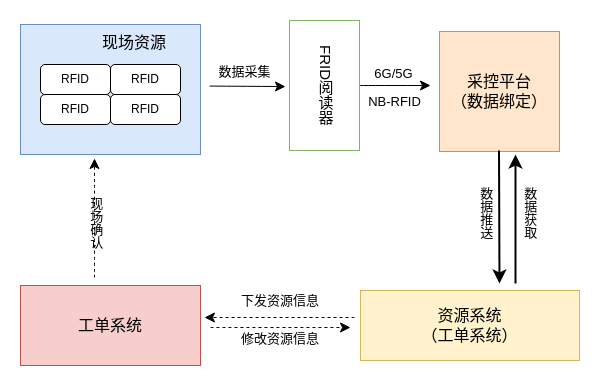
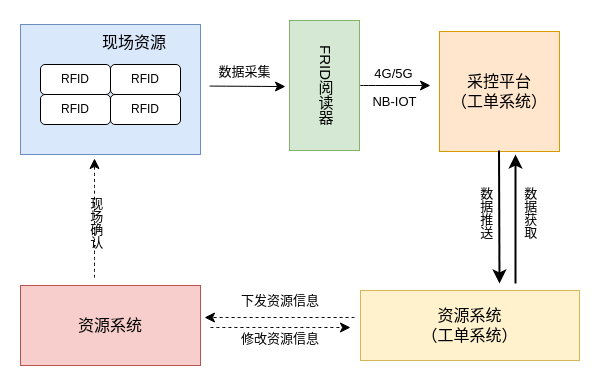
(394, 74) -> (394, 74)
(325, 86) -> (325, 86)
(500, 92) -> (500, 92)
(395, 102) -> (395, 102)
(111, 326) -> (111, 326)
